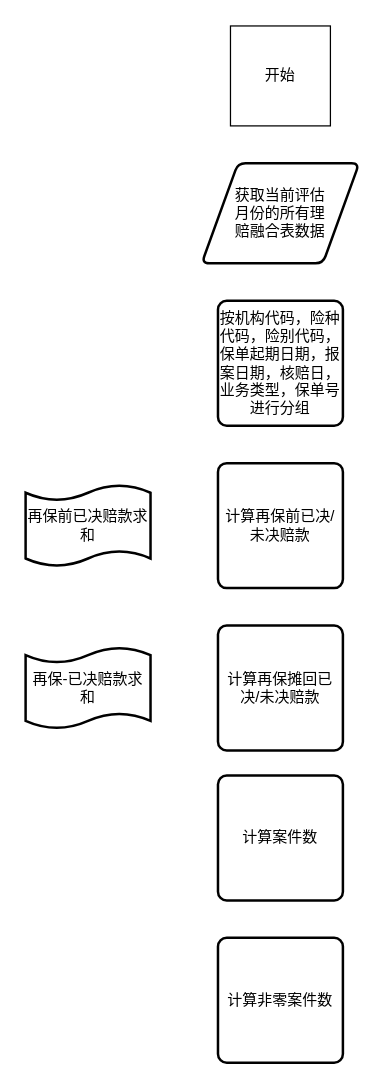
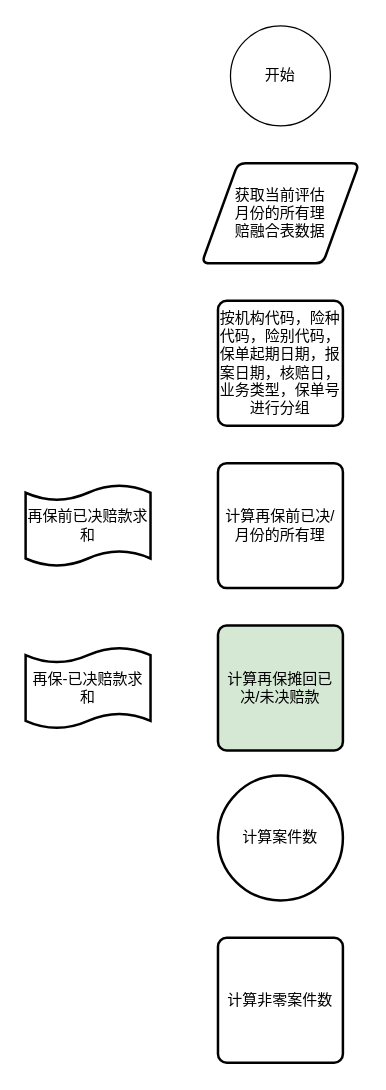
(281, 76) -> (281, 76)
(281, 526) -> (281, 526)
(281, 688) -> (281, 688)
(281, 838) -> (281, 838)
